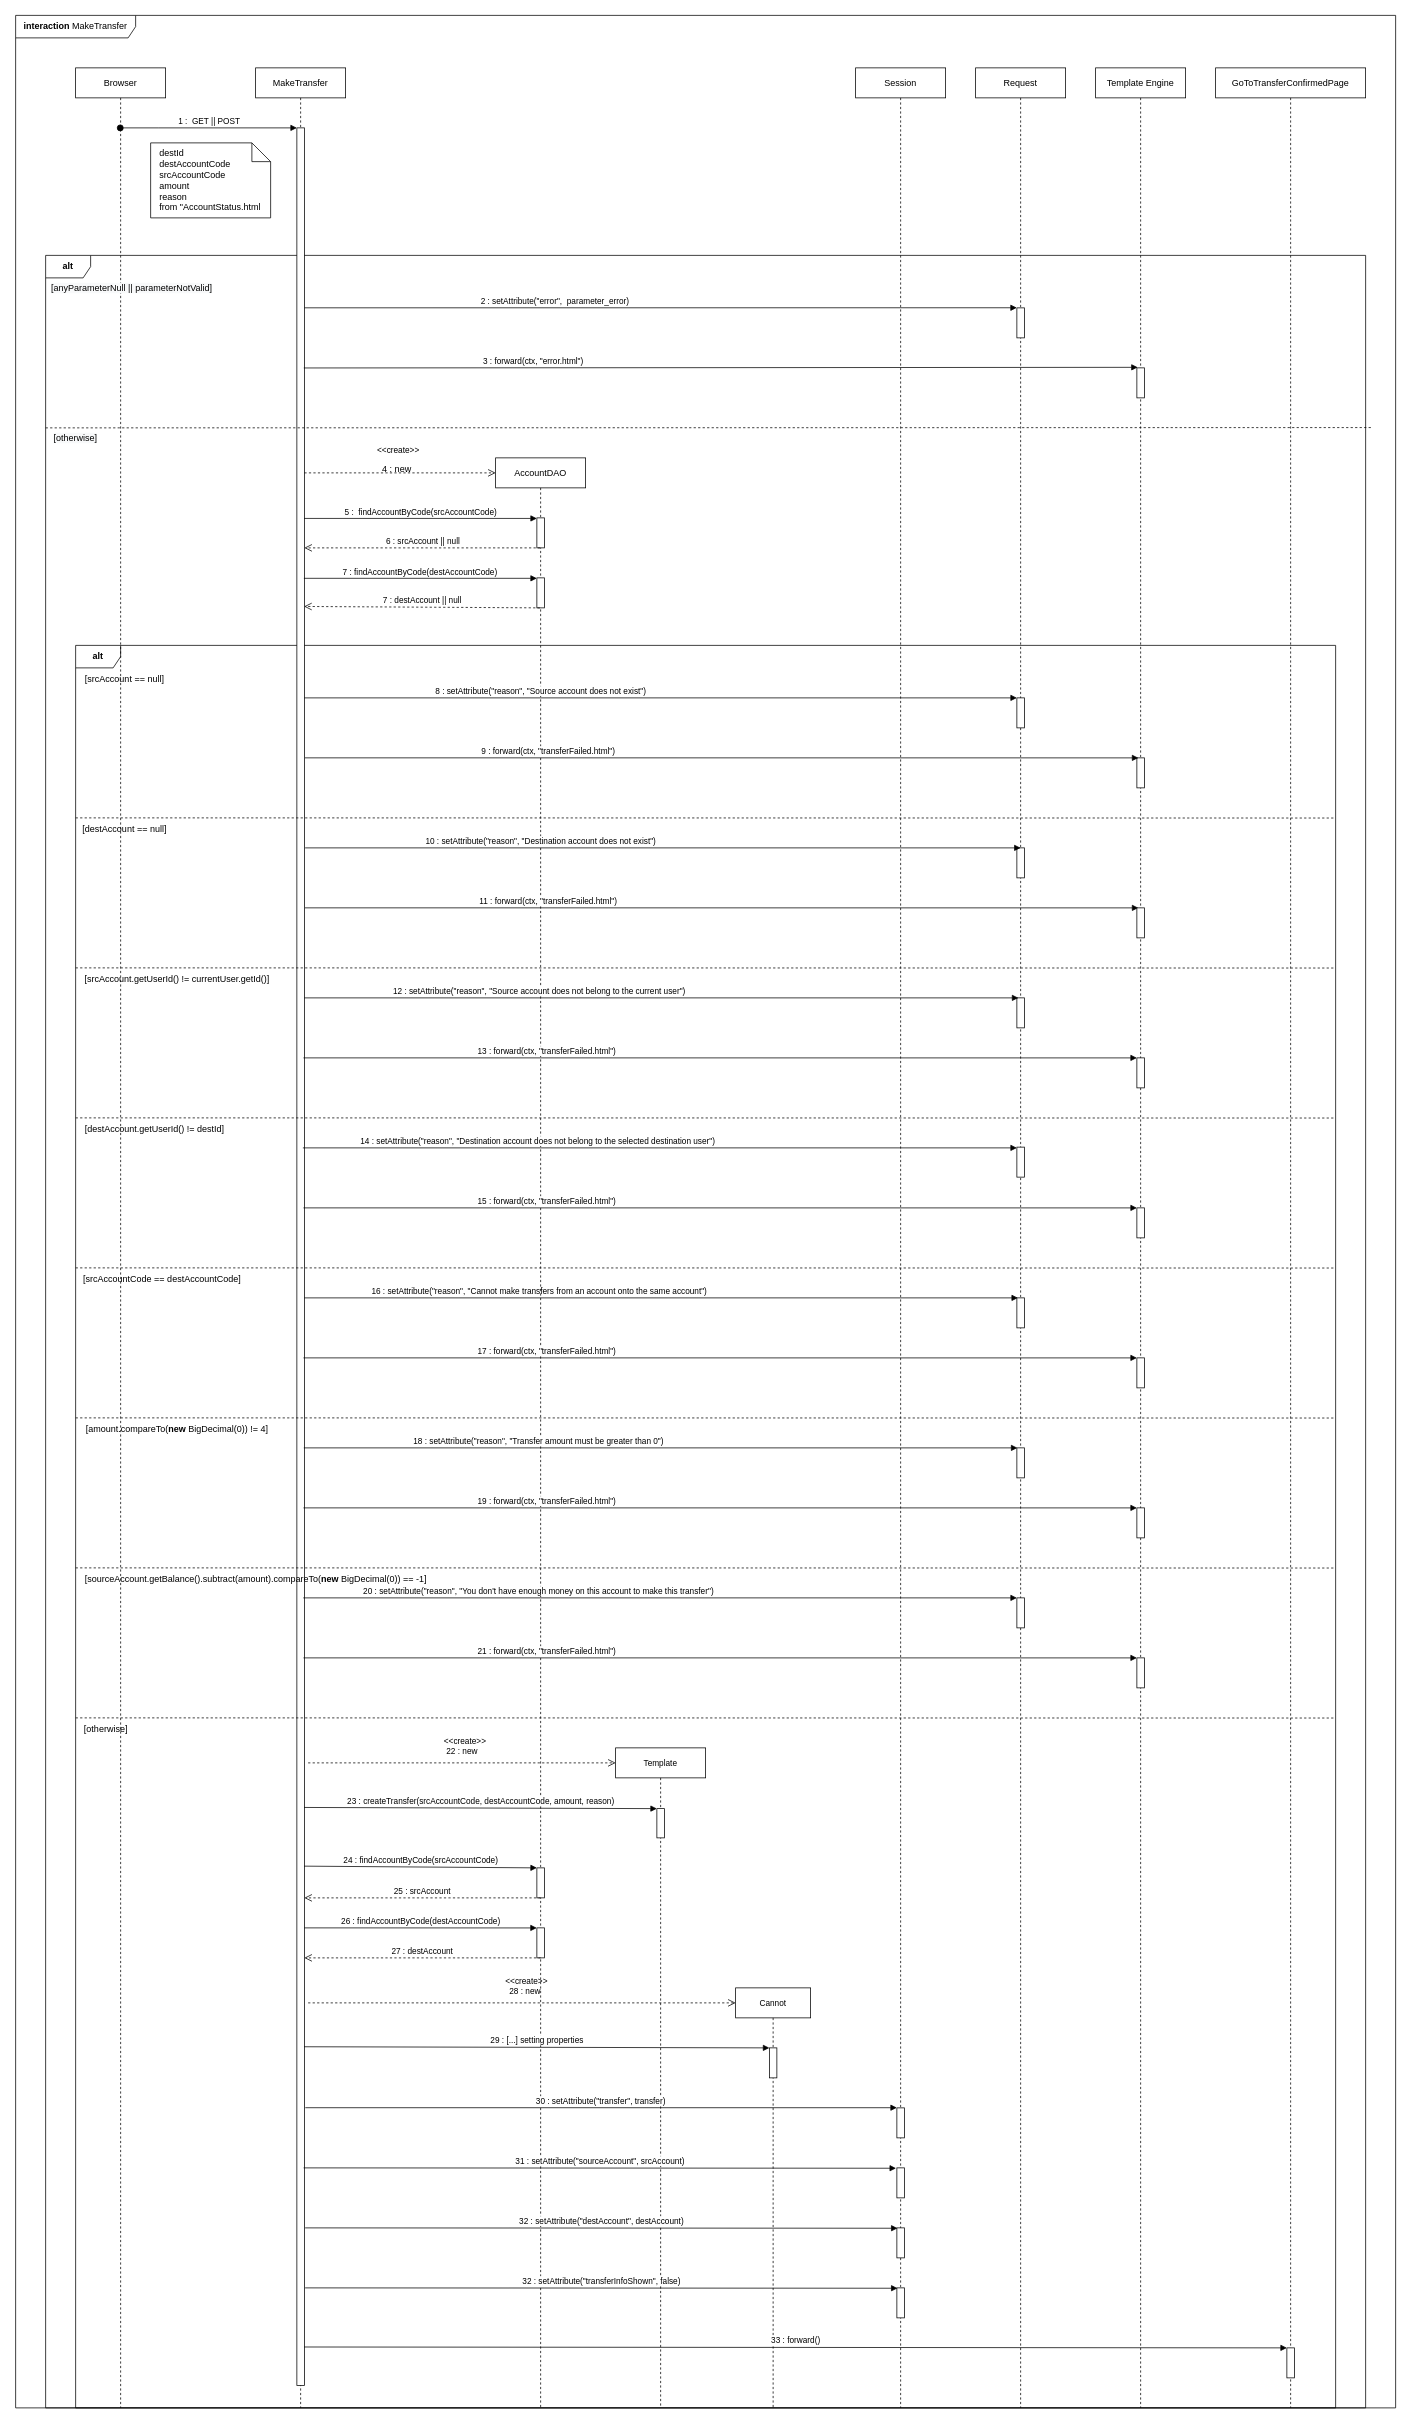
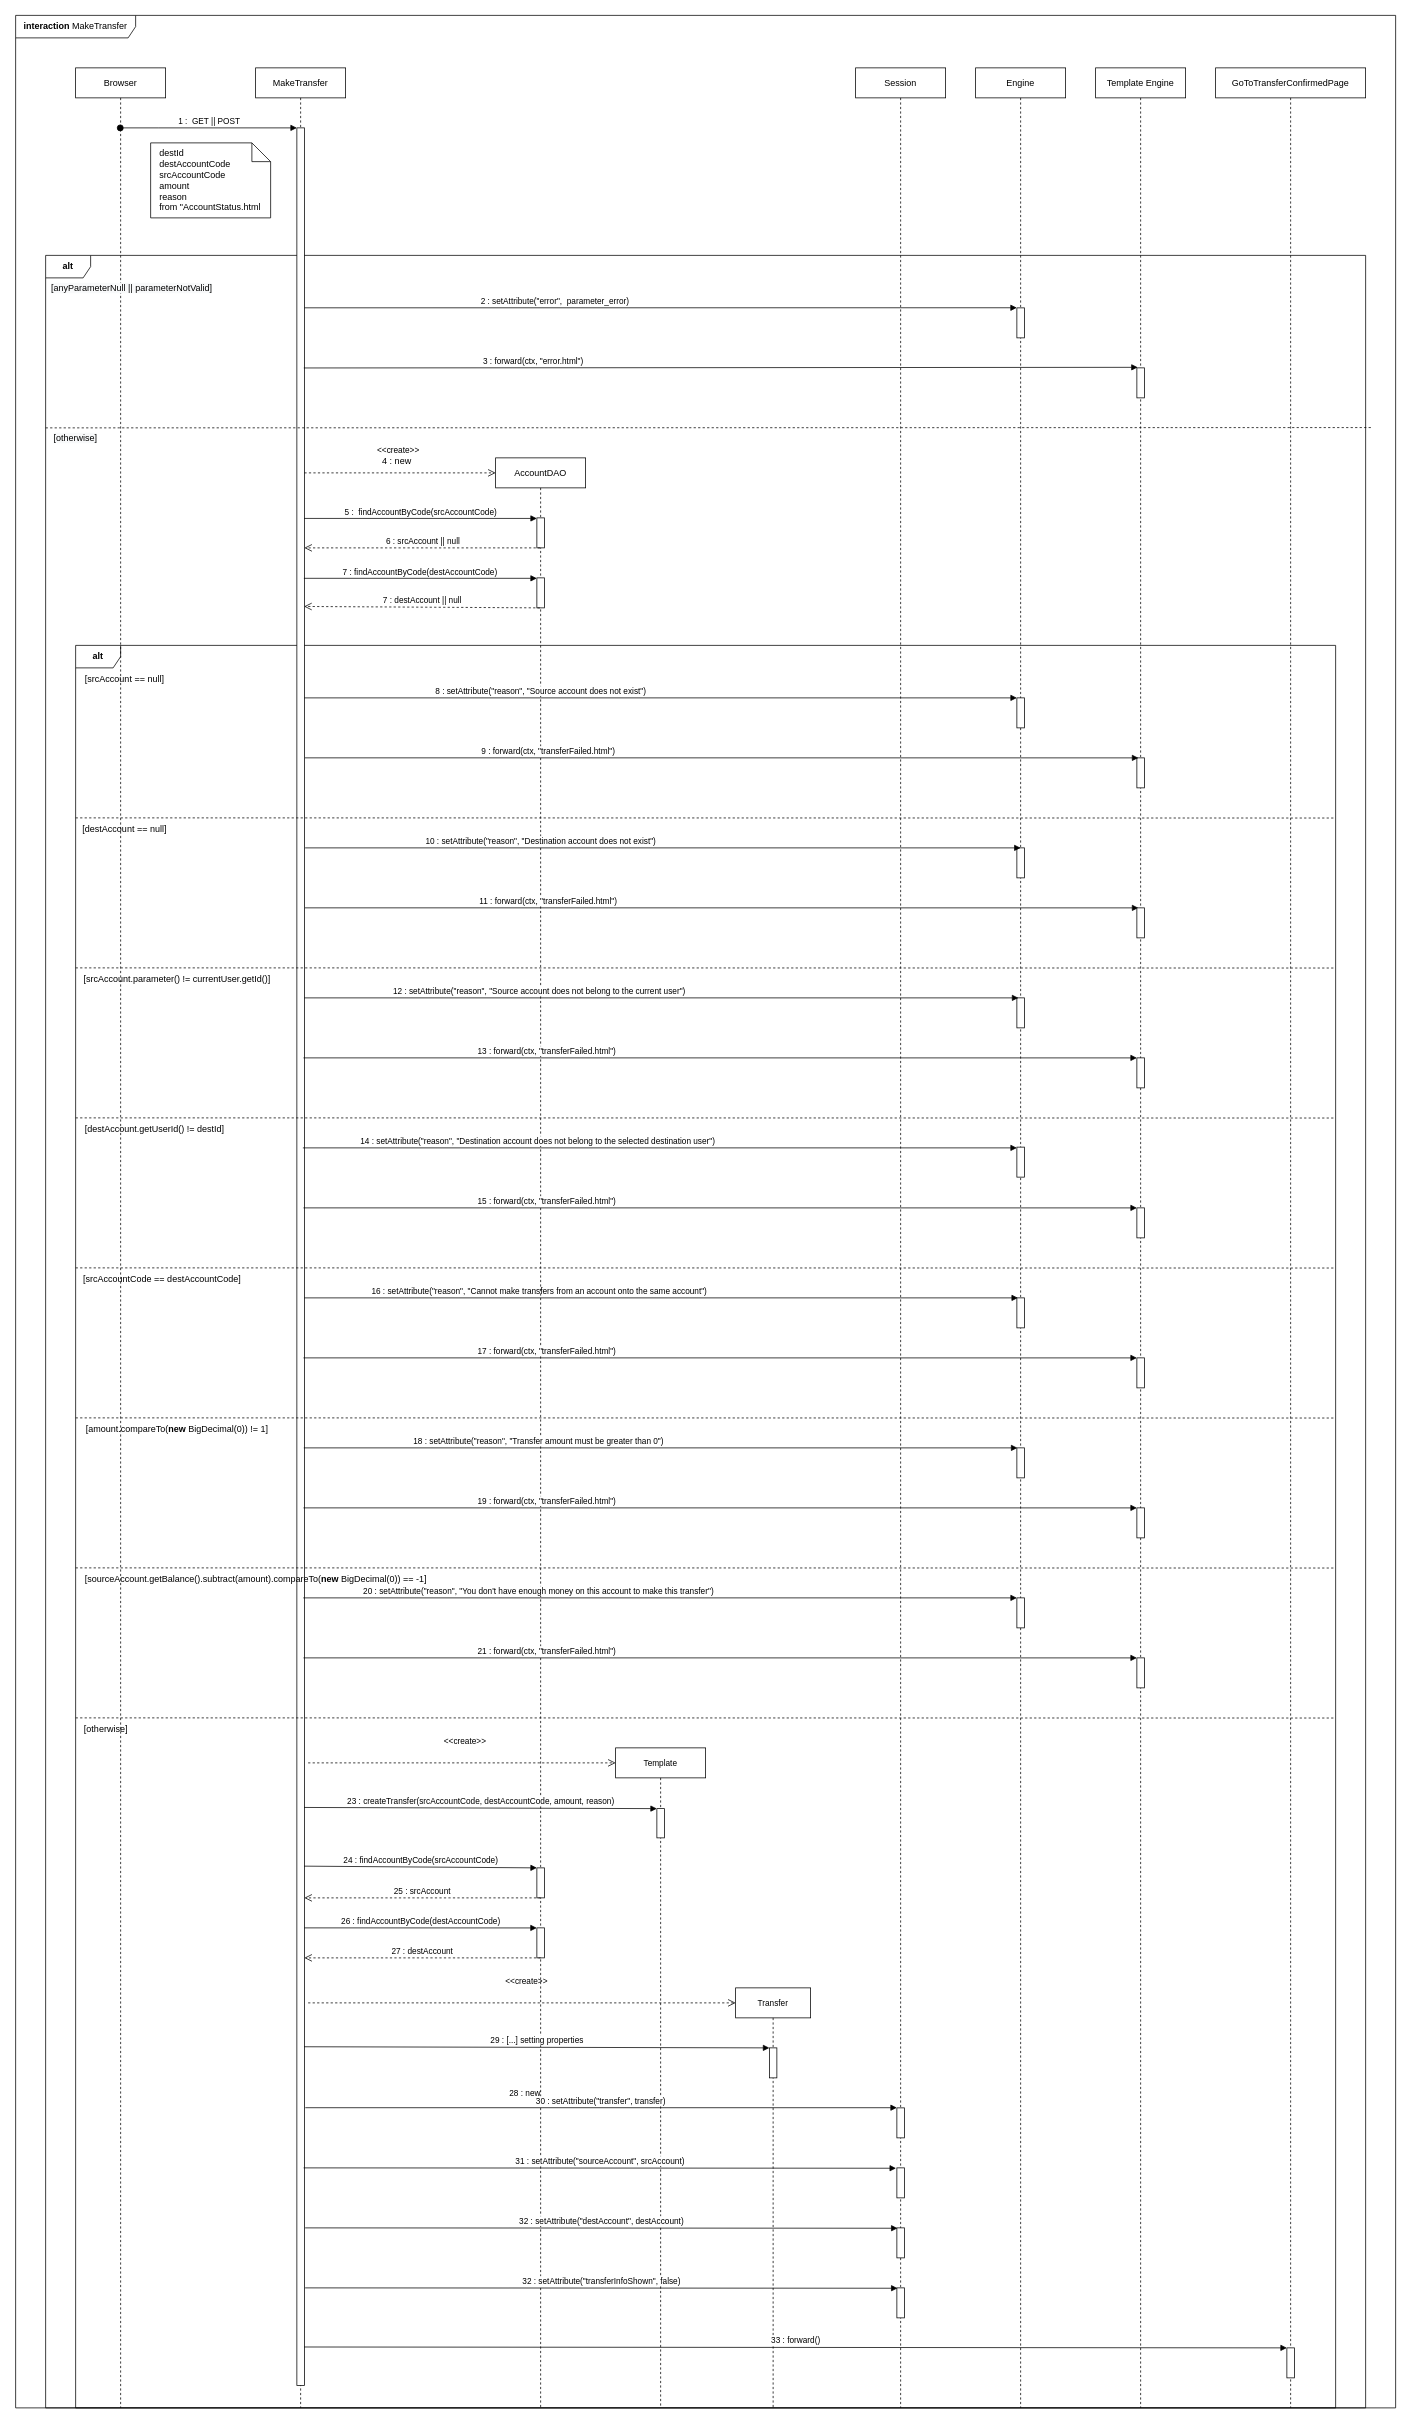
(1020, 83) -> (1020, 83)
(396, 469) -> (396, 462)
(177, 979) -> (177, 979)
(177, 1429) -> (177, 1429)
(462, 1752) -> none
(525, 1992) -> (525, 2093)
(773, 2003) -> (773, 2003)
